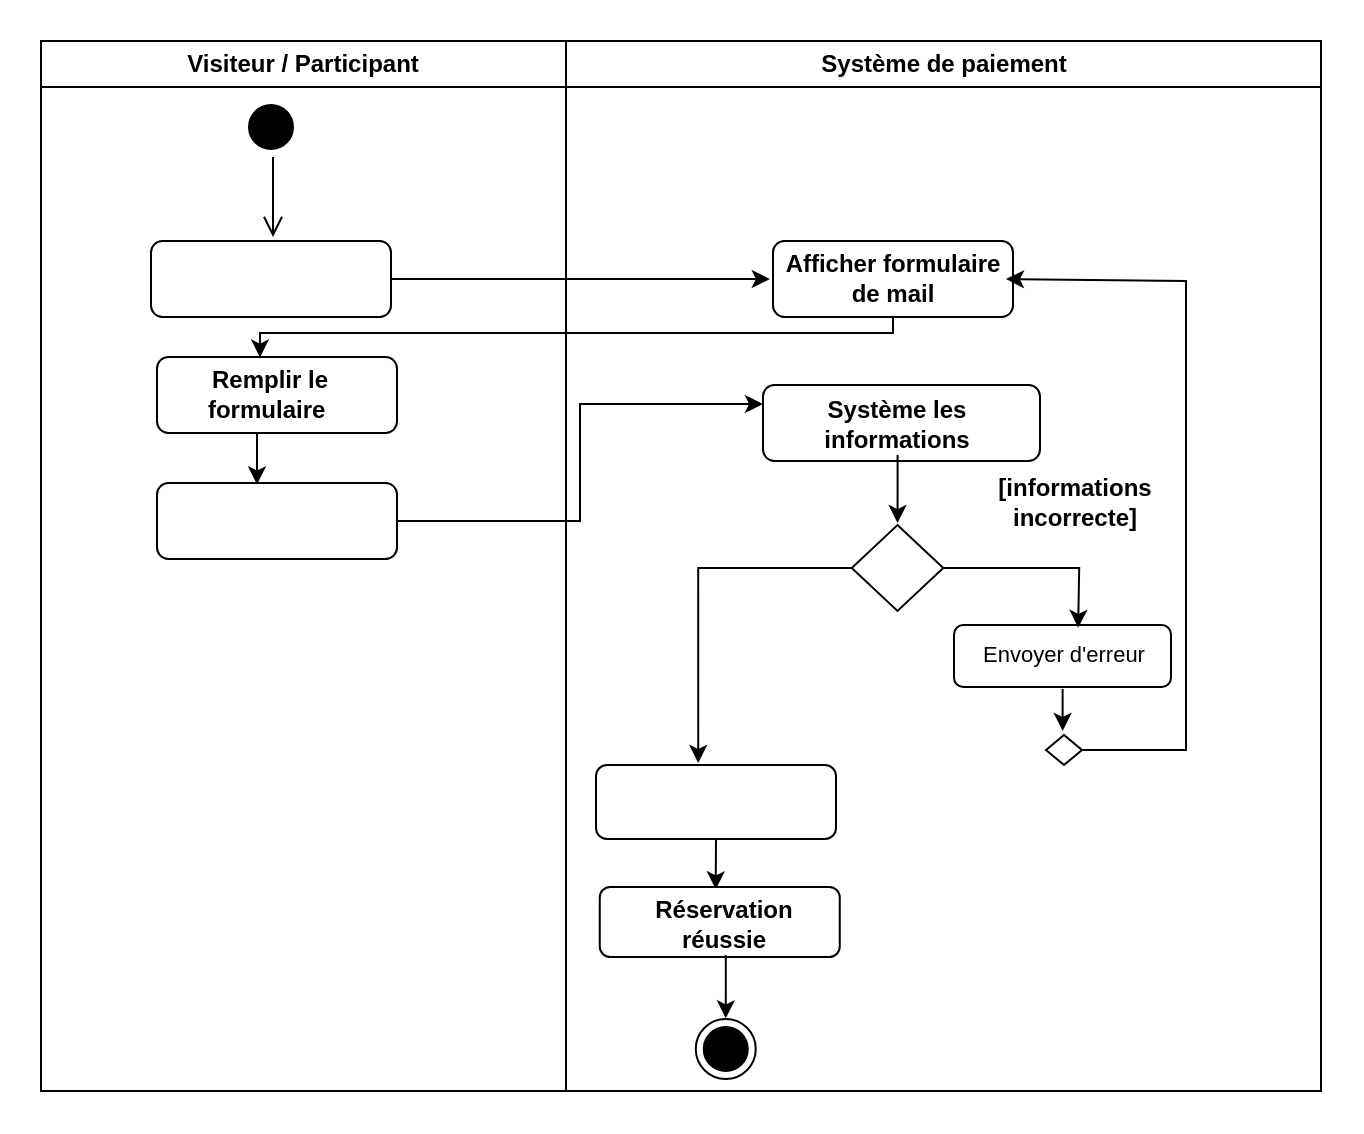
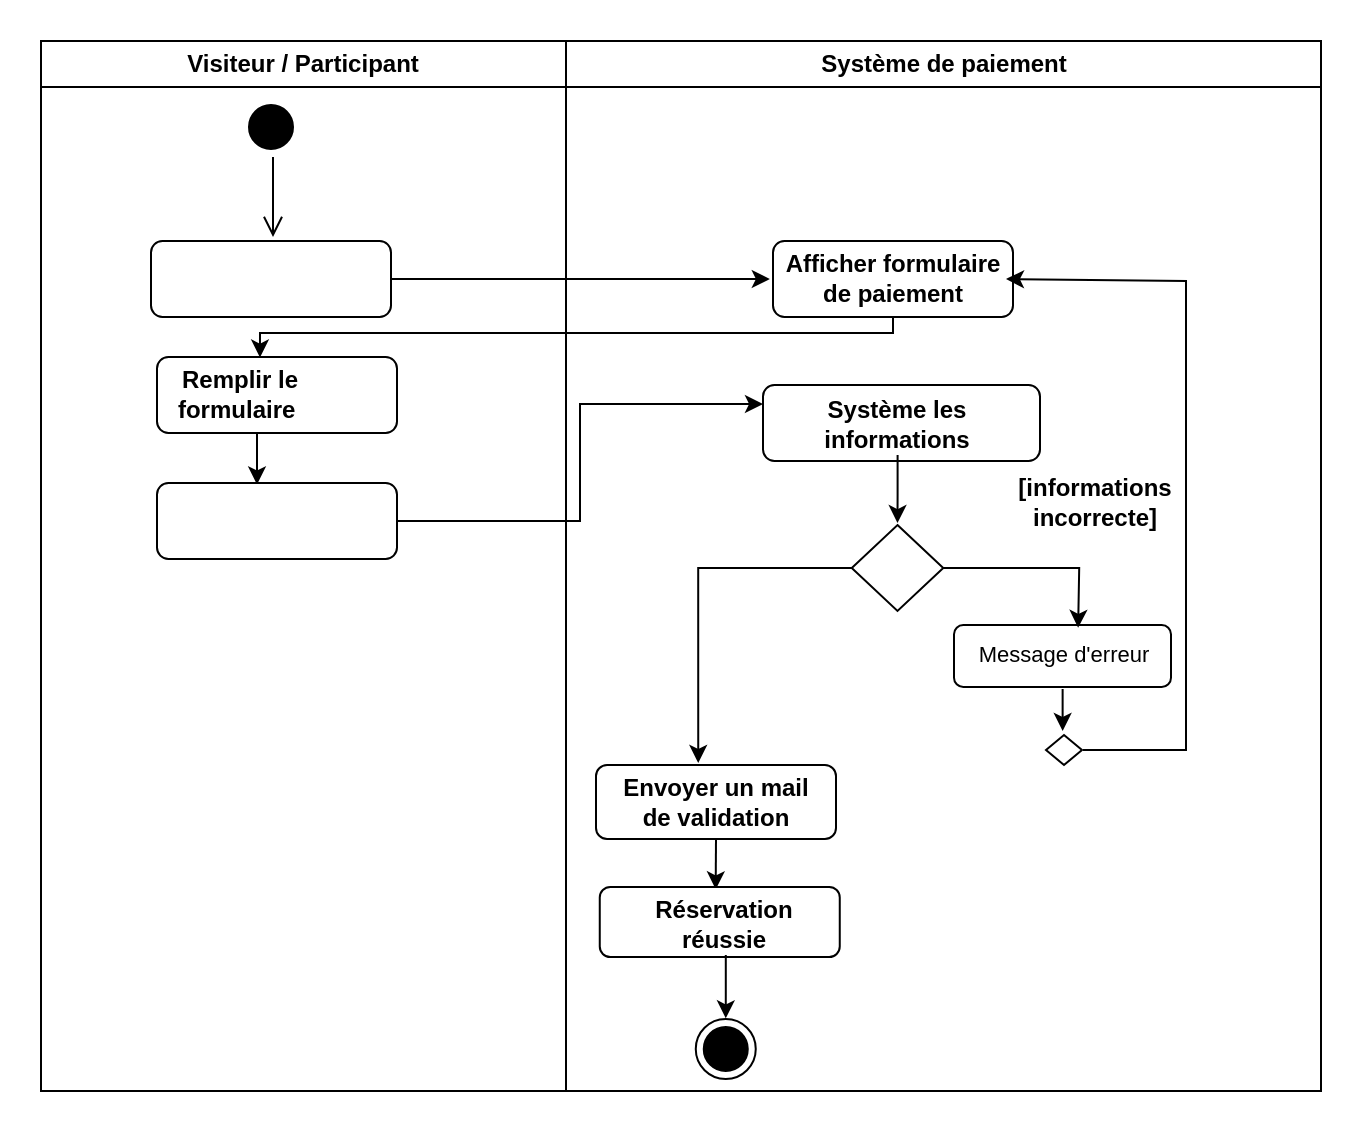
(894, 279) -> (894, 279)
(271, 395) -> (241, 395)
(1077, 503) -> (1097, 503)
(1065, 655) -> (1065, 655)
none -> (716, 803)
